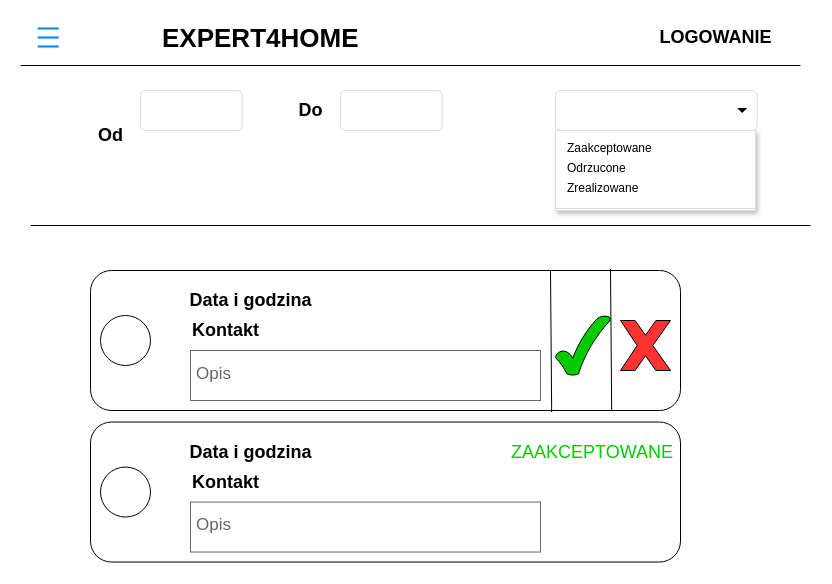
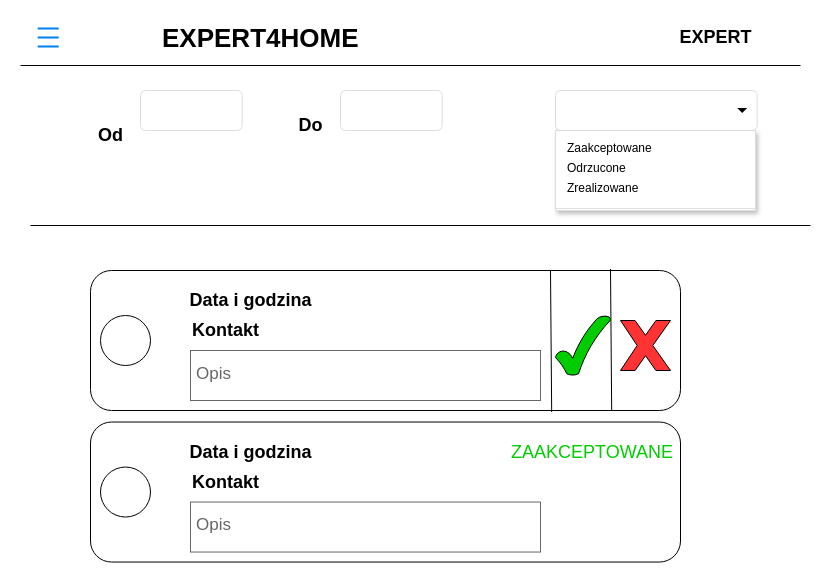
(716, 38) -> (716, 38)
(311, 111) -> (311, 126)
